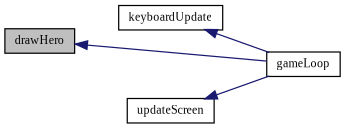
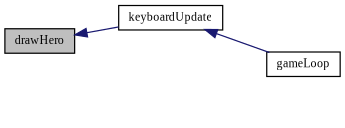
(177, 53) -> (103, 30)
(171, 111) -> none
